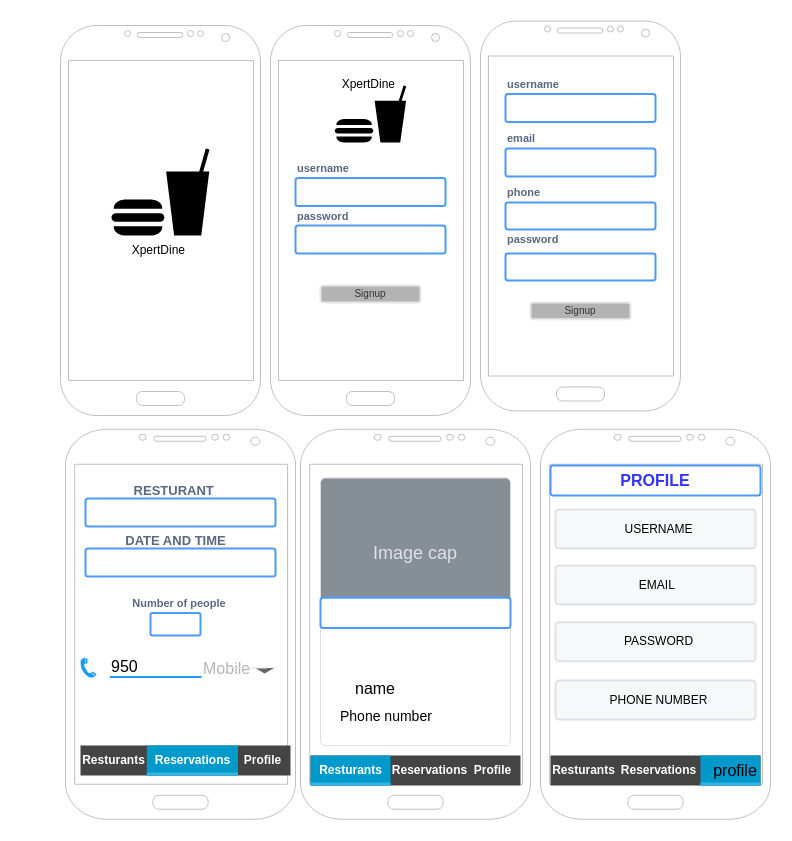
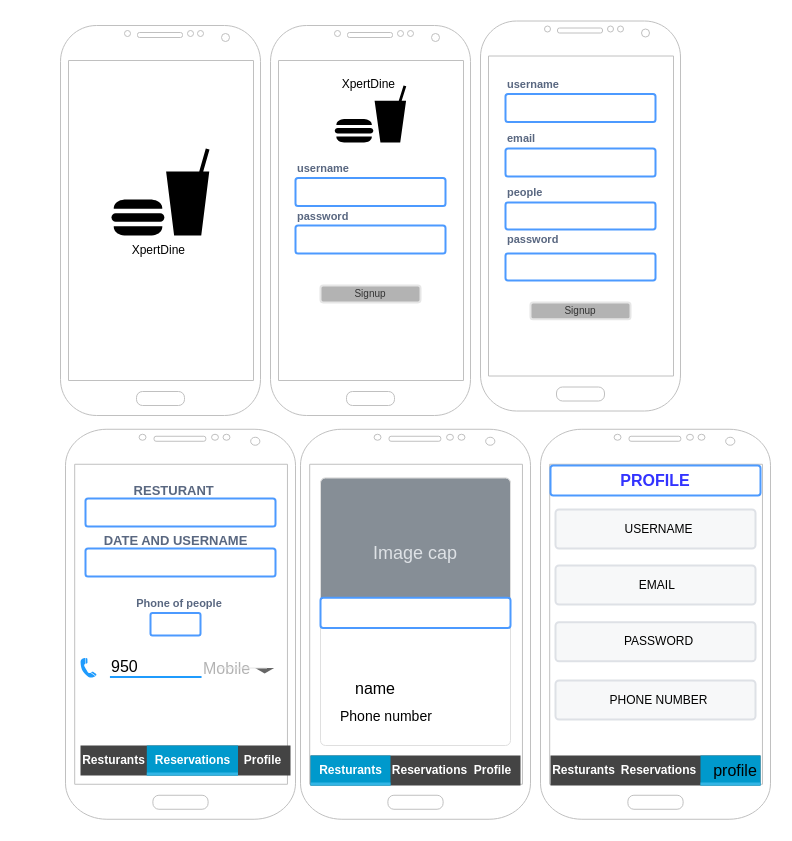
(523, 193) -> (525, 193)
(176, 541) -> (176, 541)
(181, 604) -> (181, 604)
